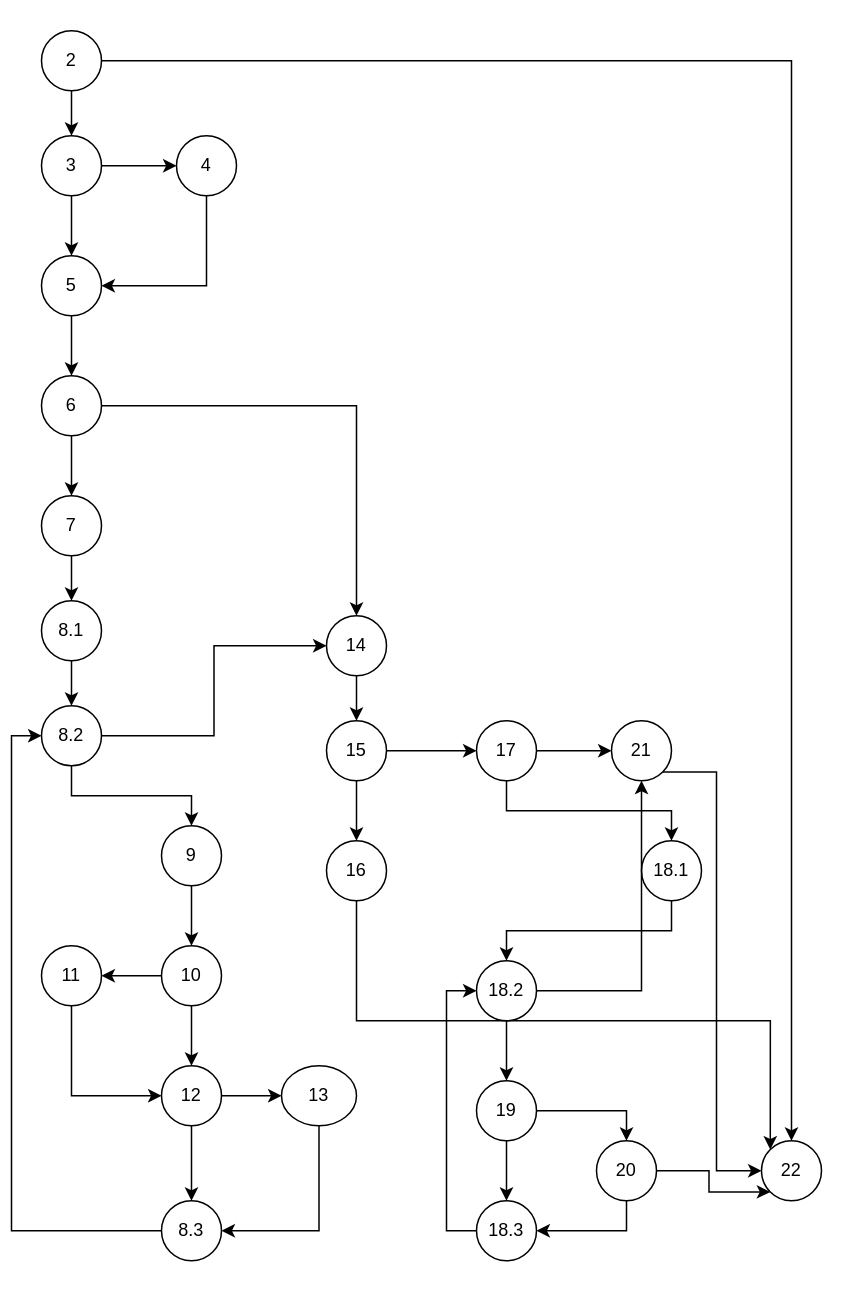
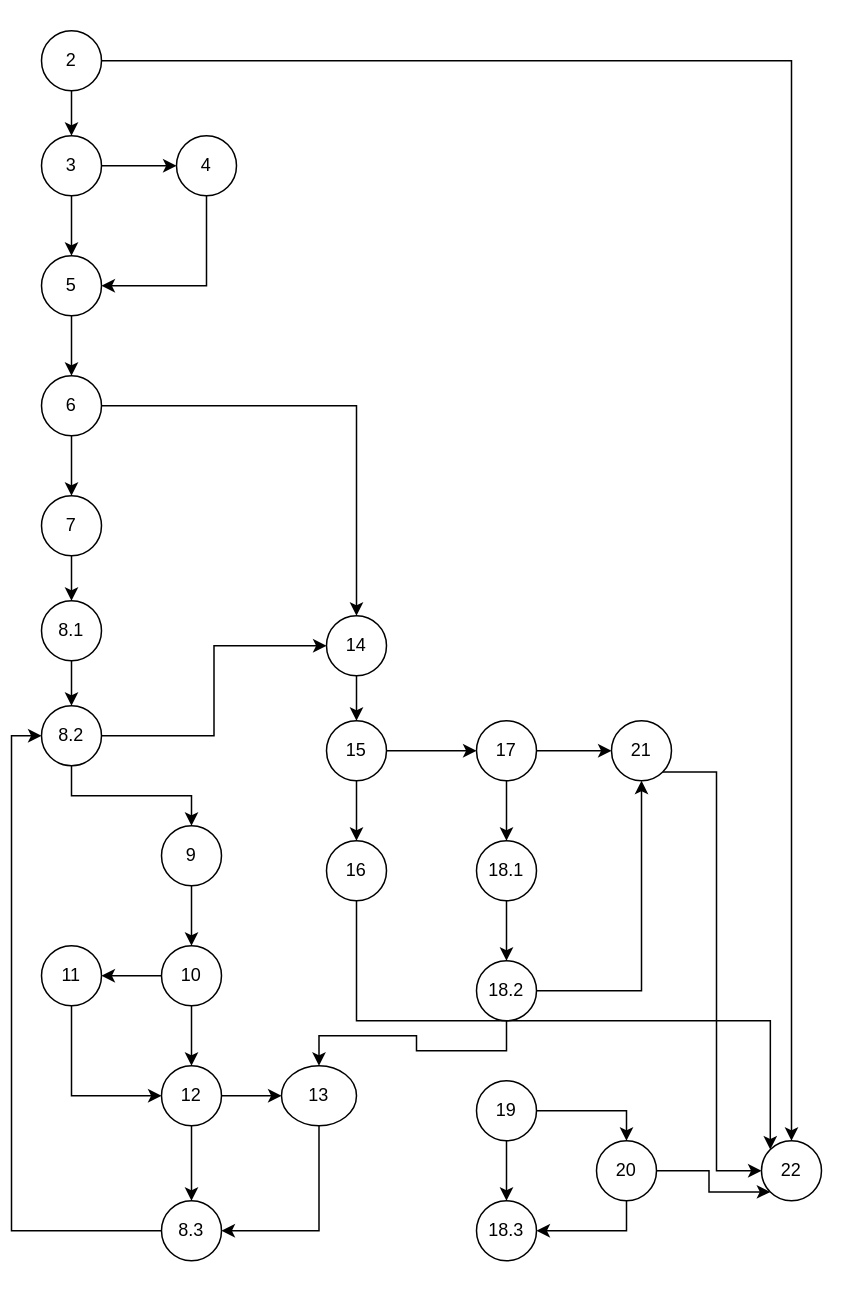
(671, 871) -> (506, 871)
(506, 1059) -> (412, 1036)
(446, 1116) -> none
